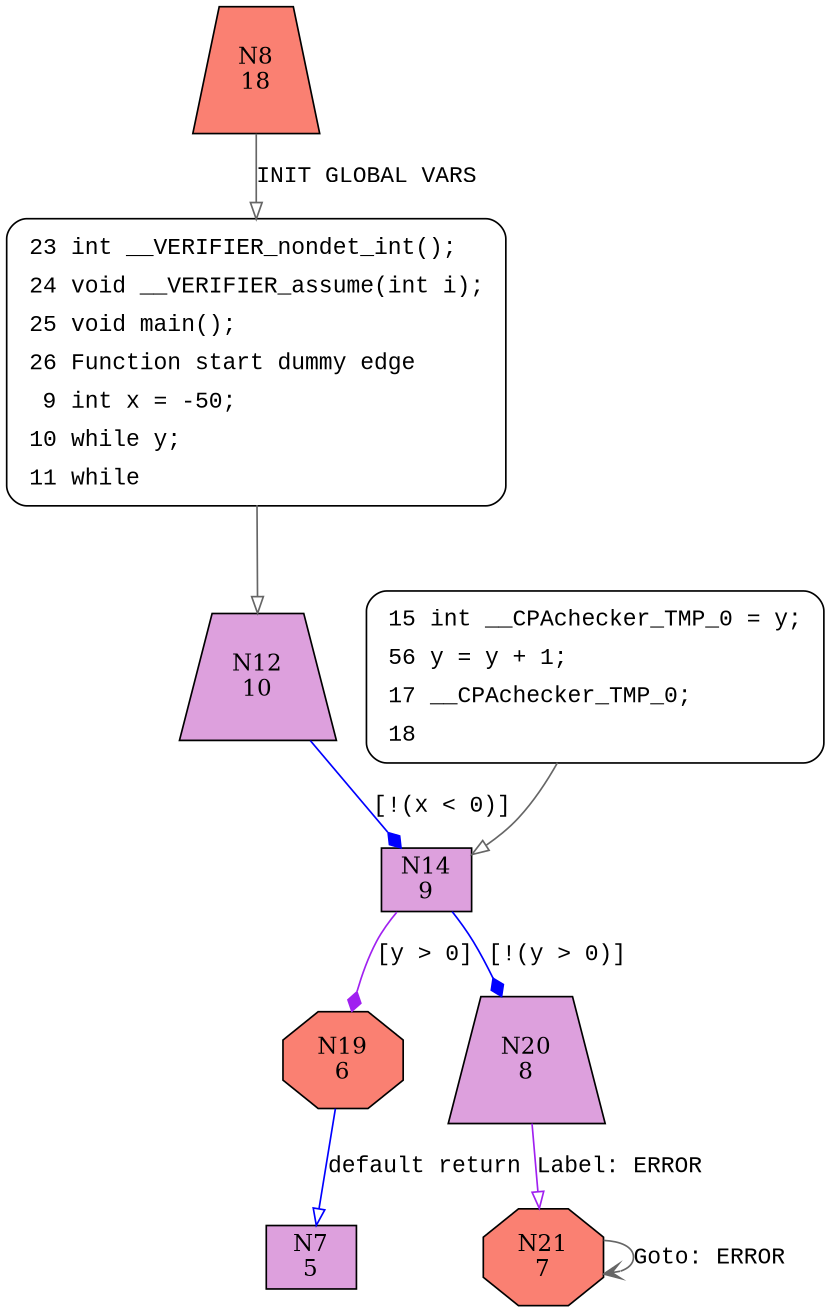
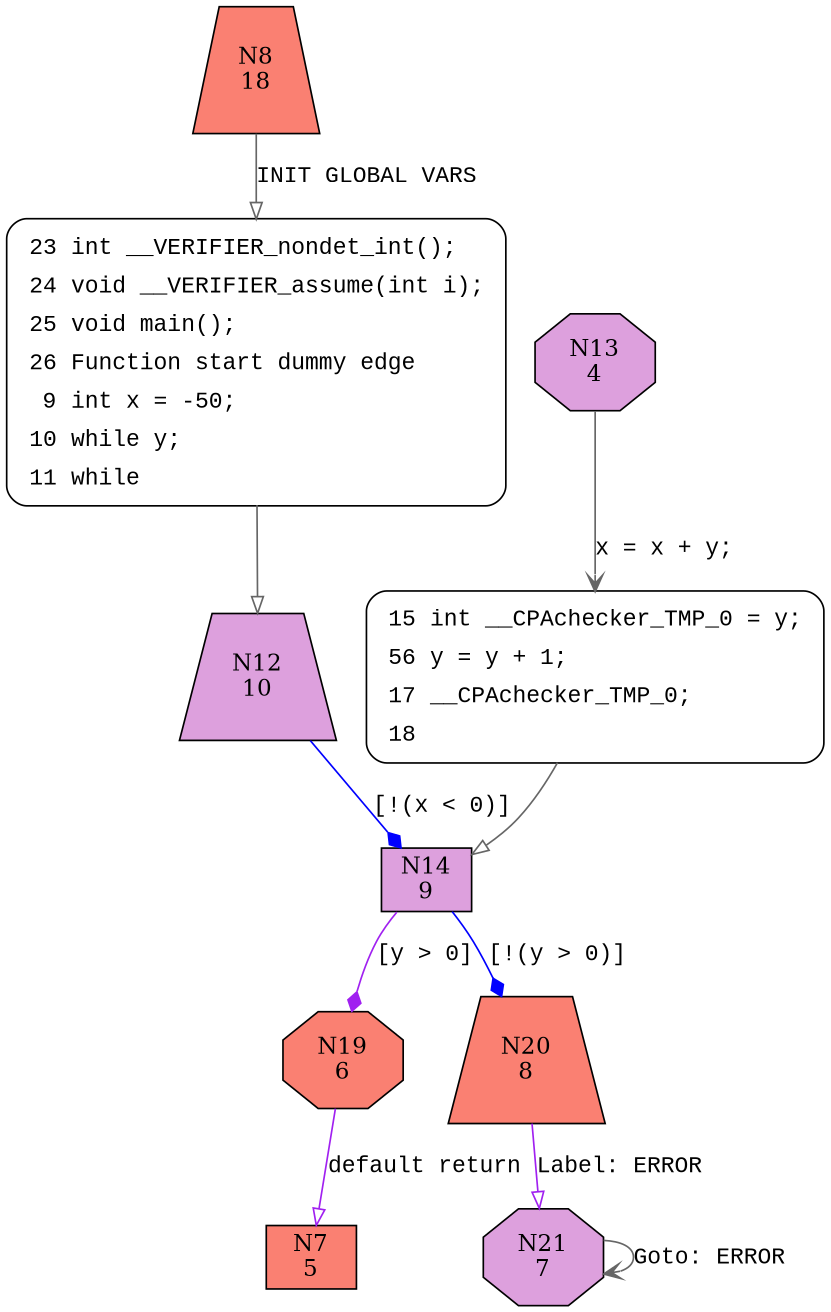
none -> (595, 362)
(527, 1060) -> (527, 1060)
(327, 1159) -> (327, 1159)
(311, 1257) -> (311, 1257)
(543, 1257) -> (543, 1257)
